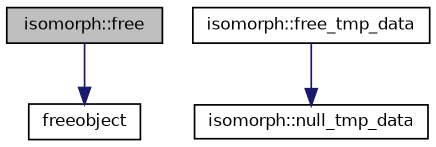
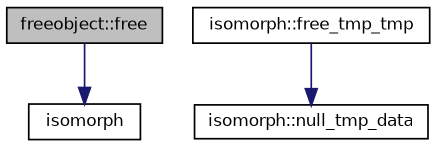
(85, 25) -> (85, 25)
(311, 25) -> (311, 25)
(85, 122) -> (85, 122)
